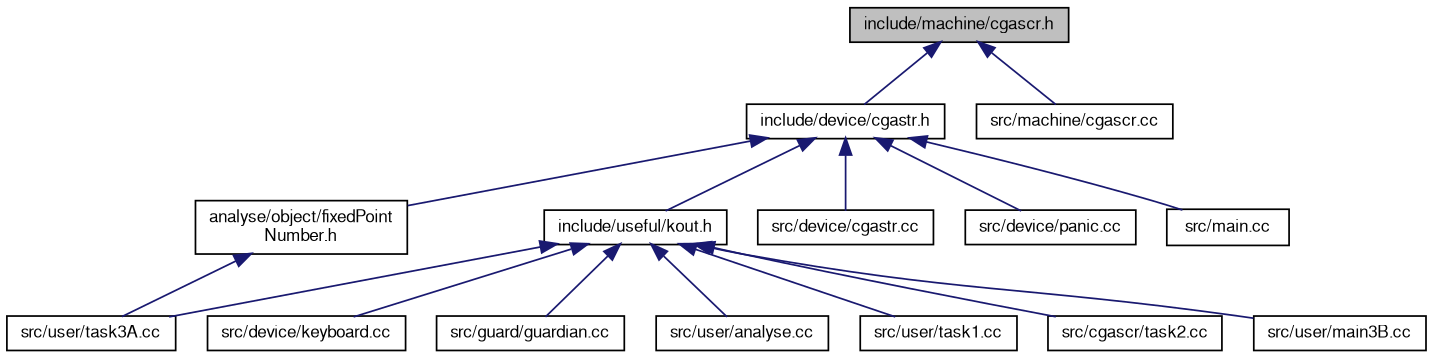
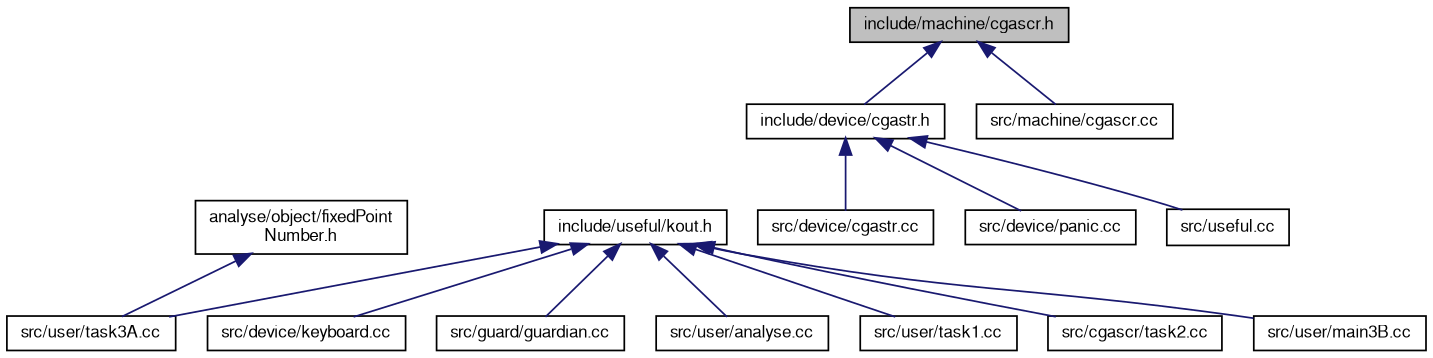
(579, 173) -> none
(733, 178) -> none
(1228, 227) -> (1228, 227)
